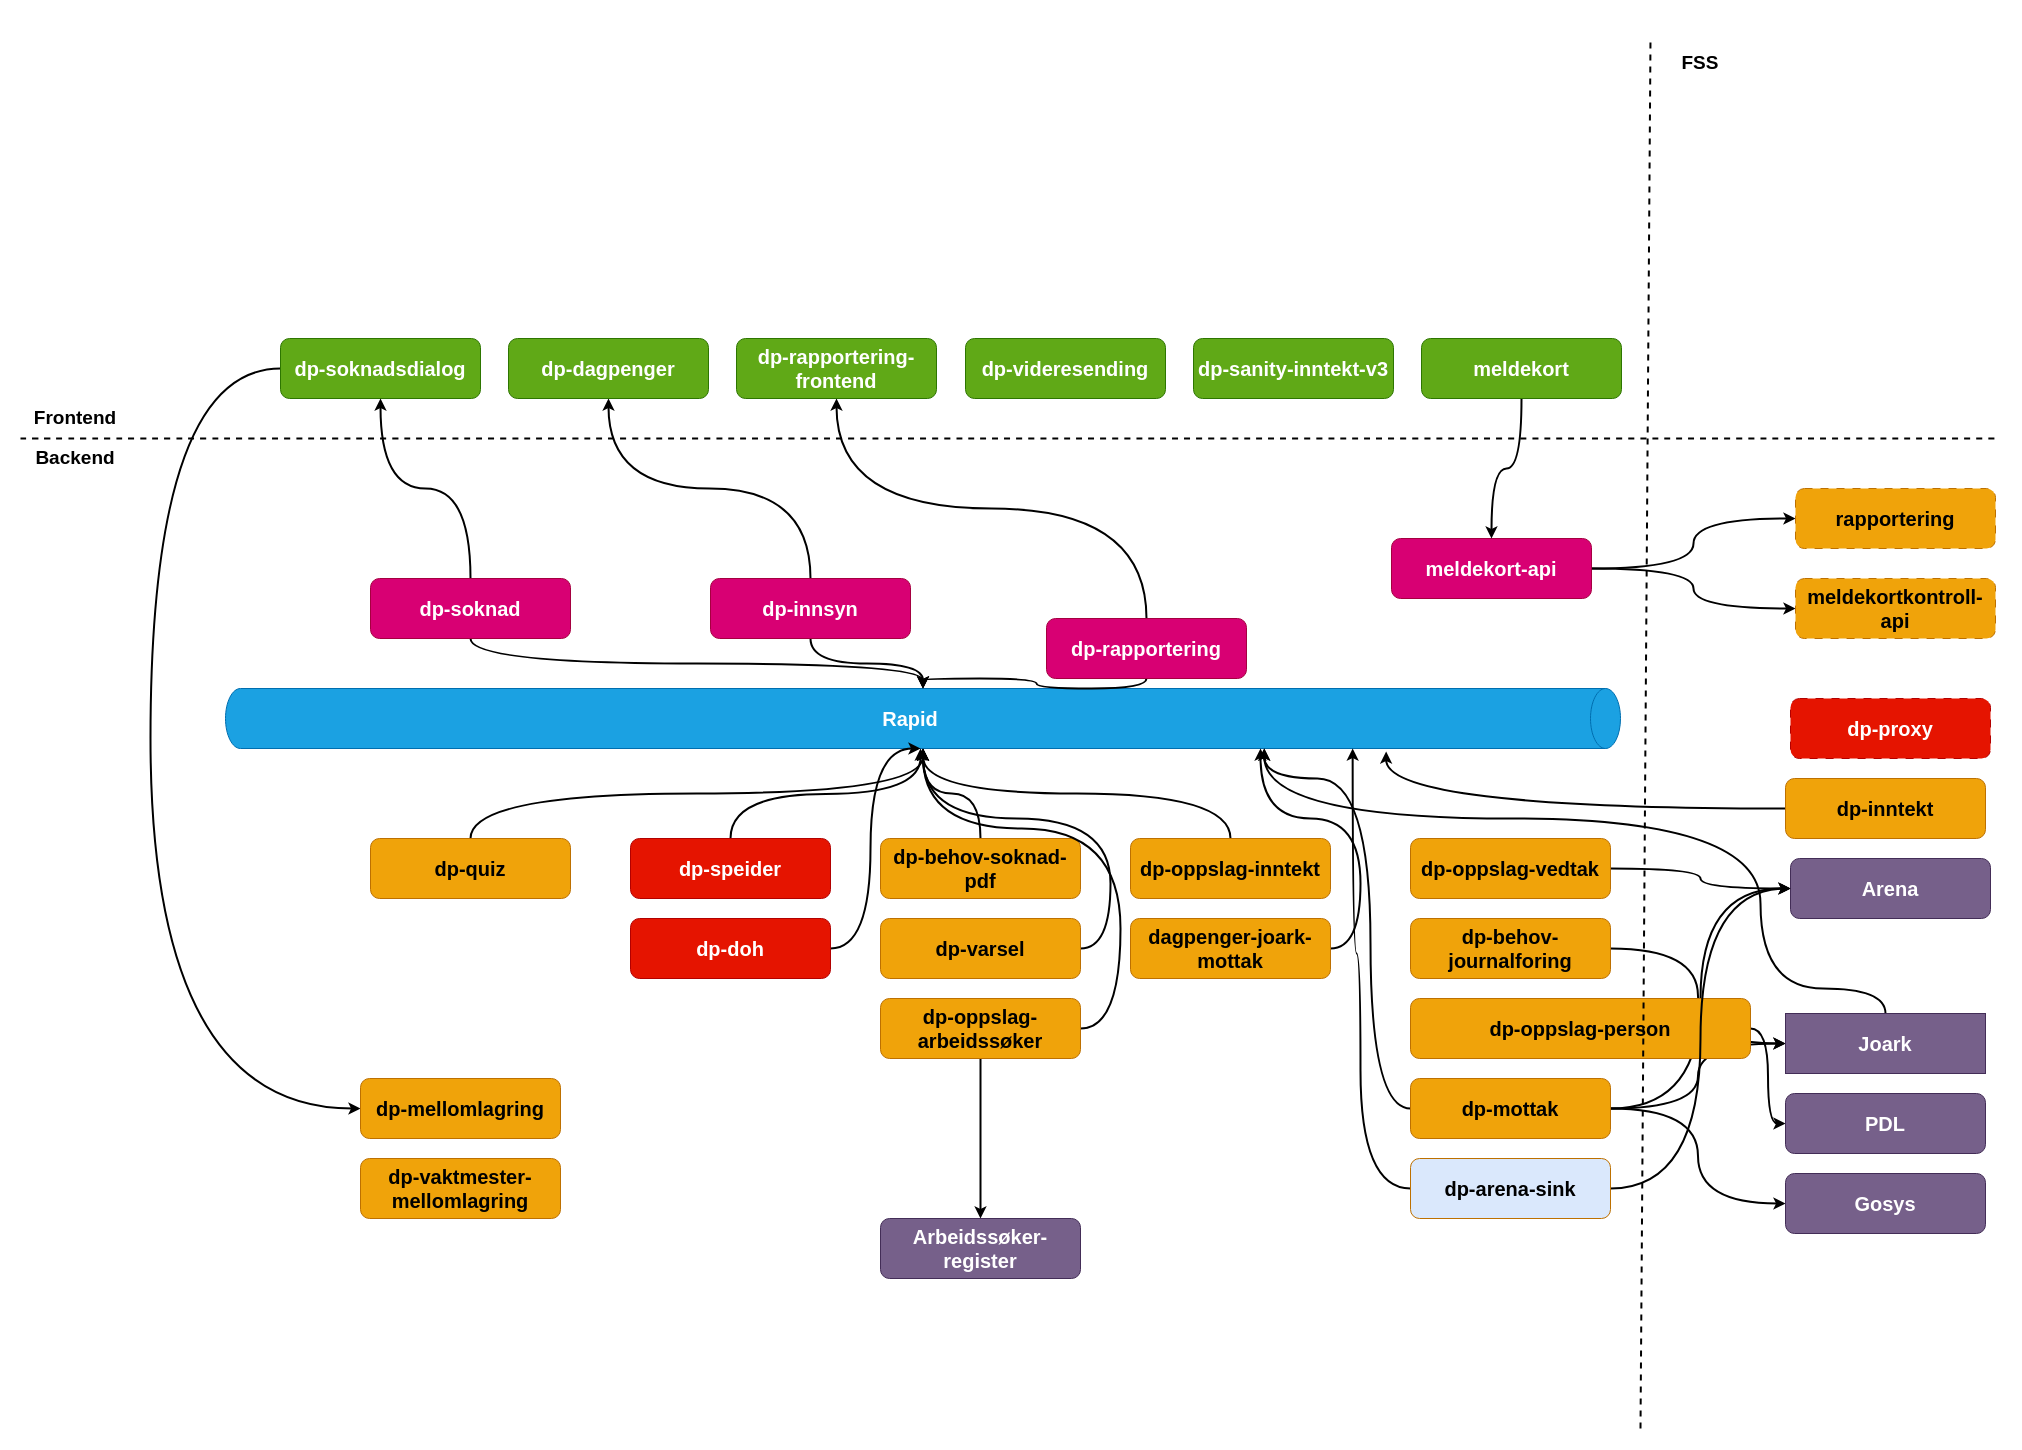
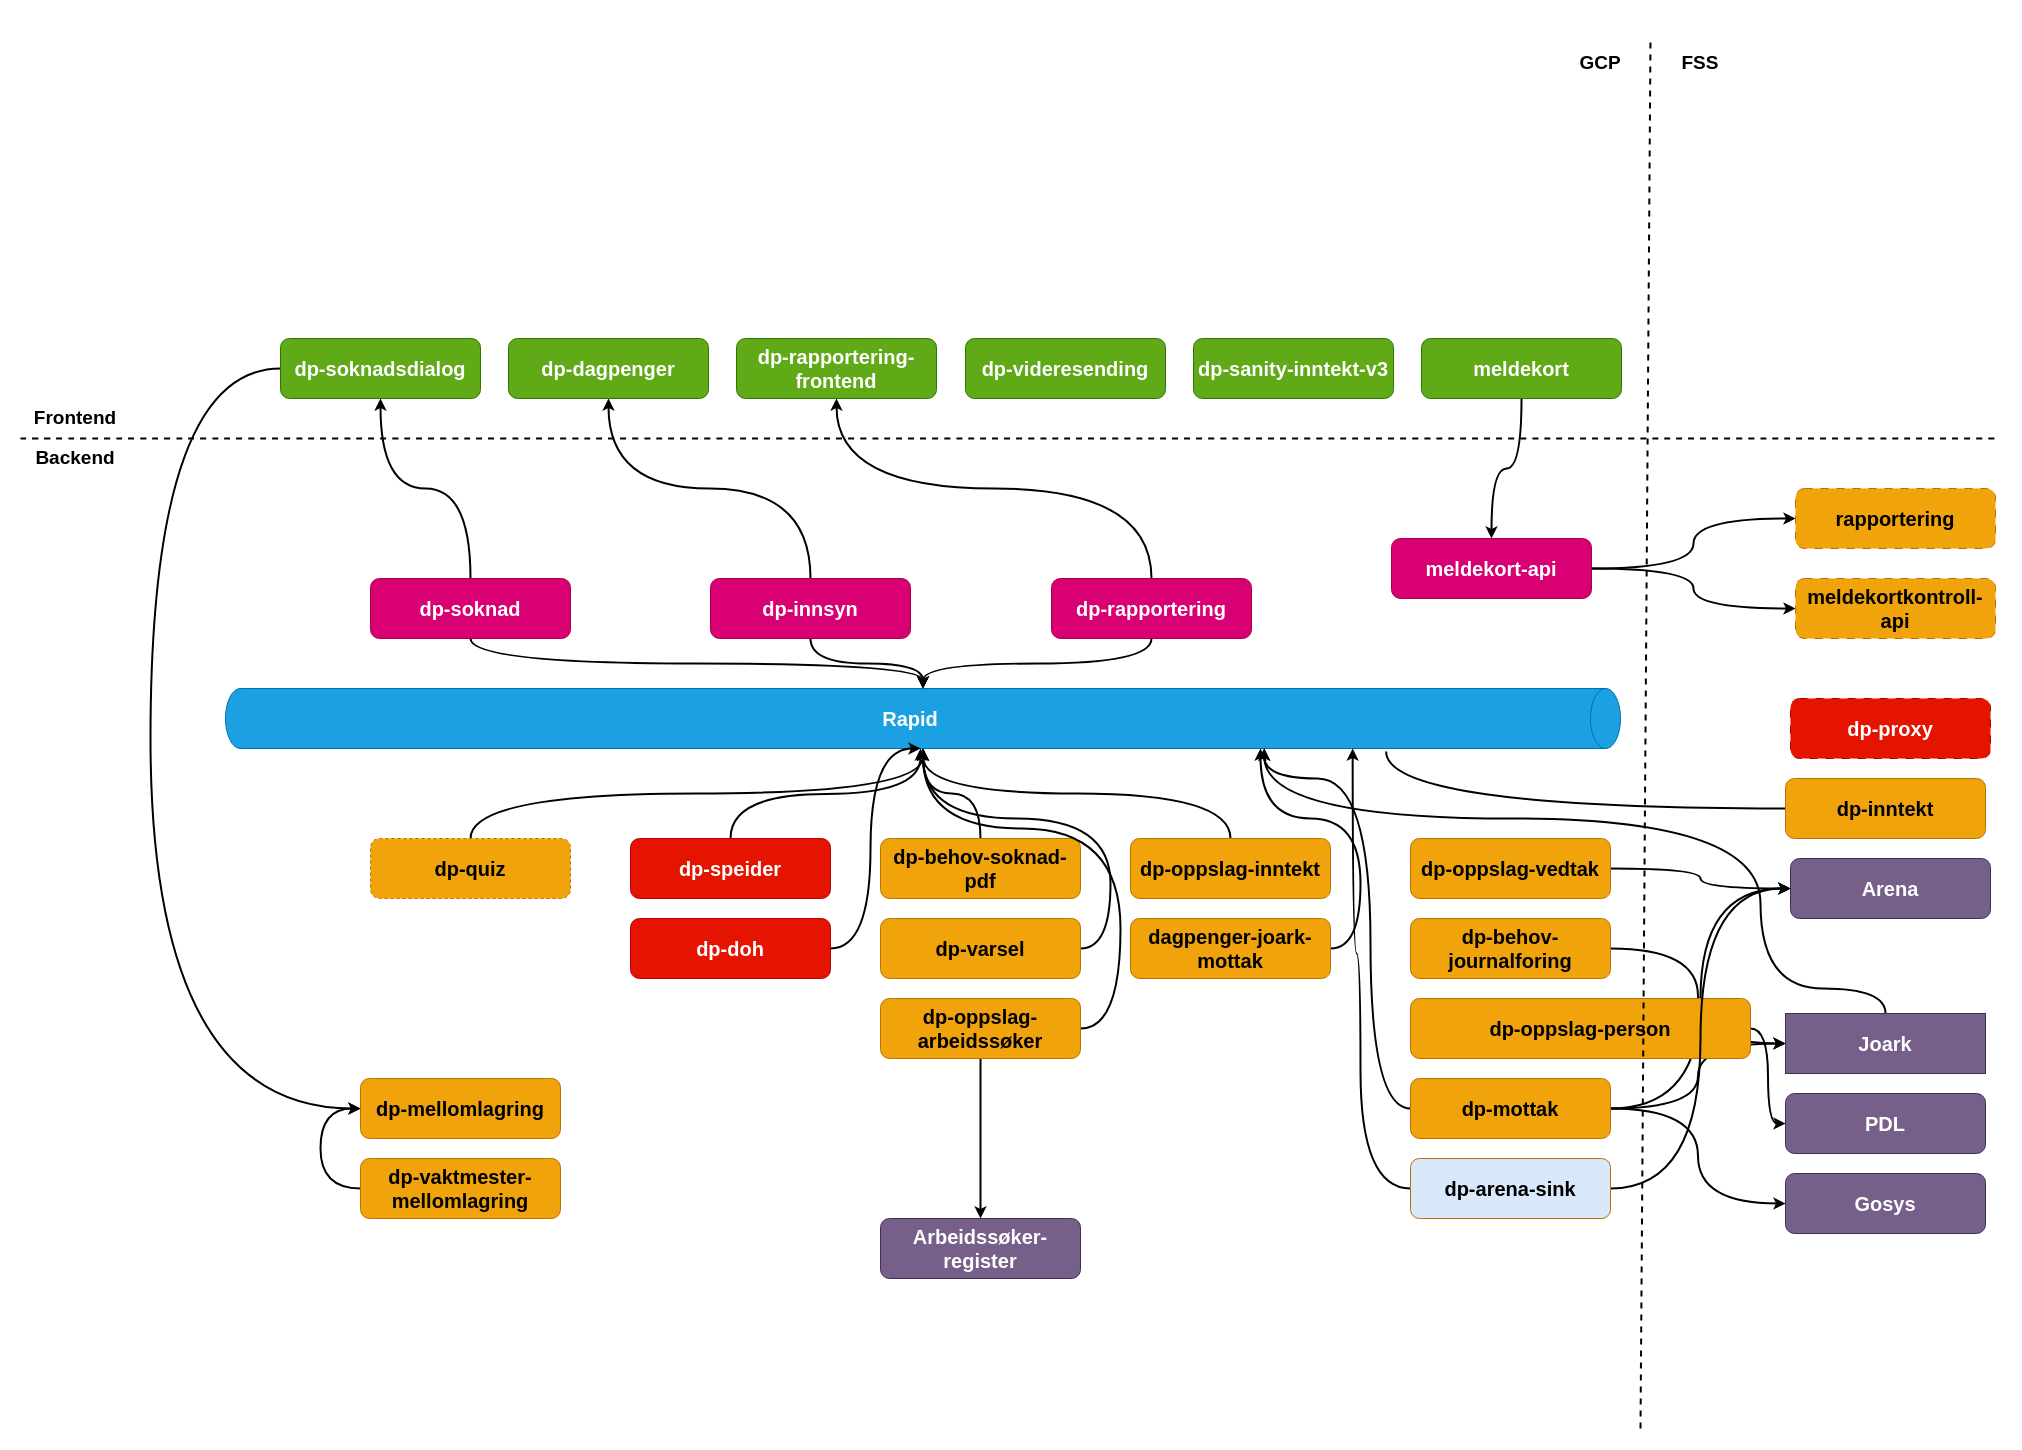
none -> (1601, 64)
(1147, 649) -> (1152, 609)
(1515, 799) -> (1515, 798)
(471, 869) -> (471, 869)
(1732, 912) -> (1731, 912)
none -> (321, 1153)
